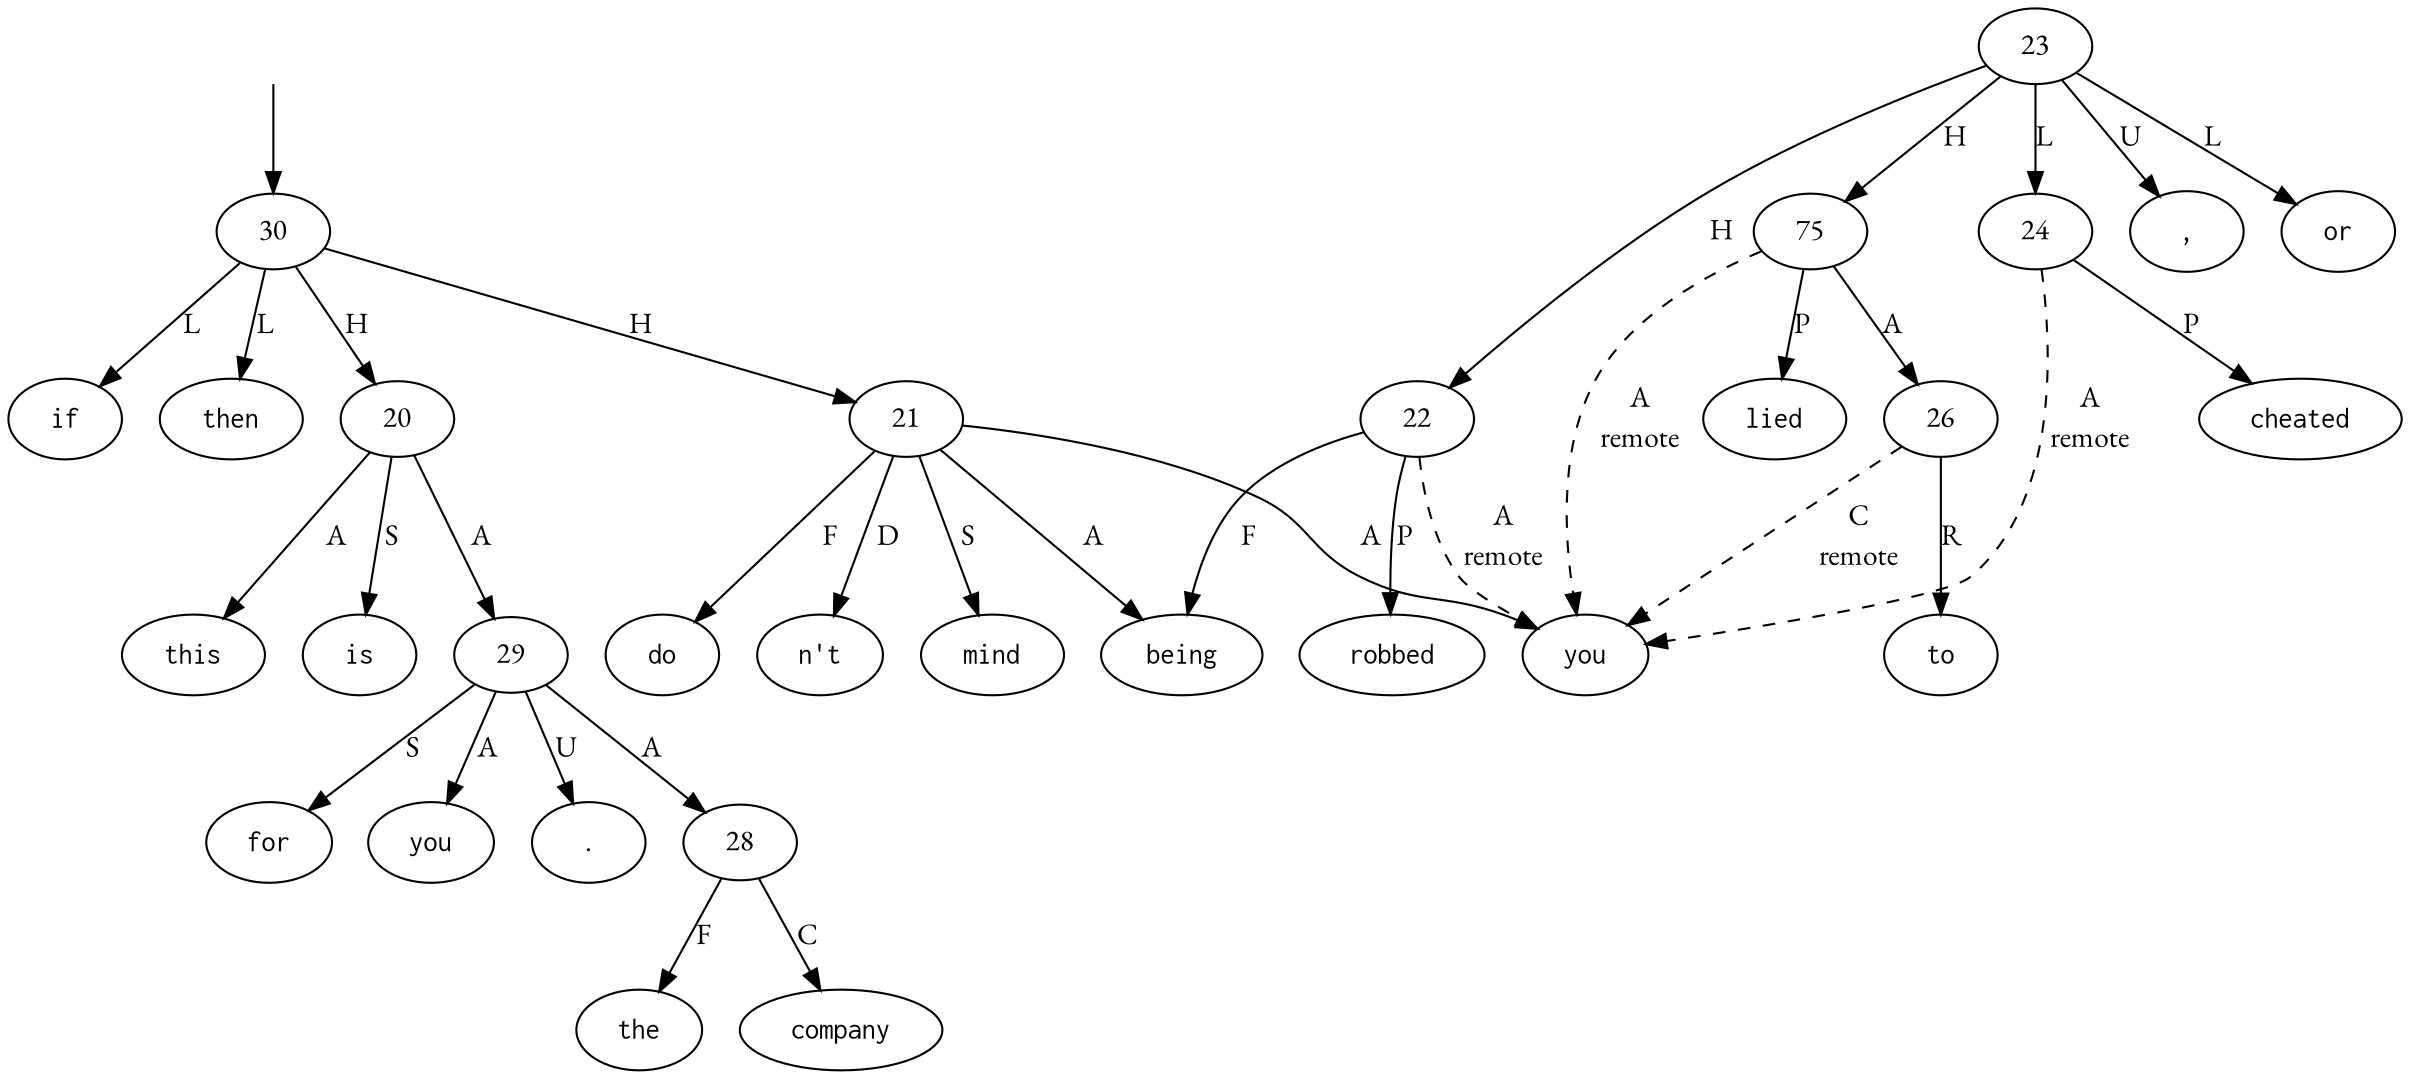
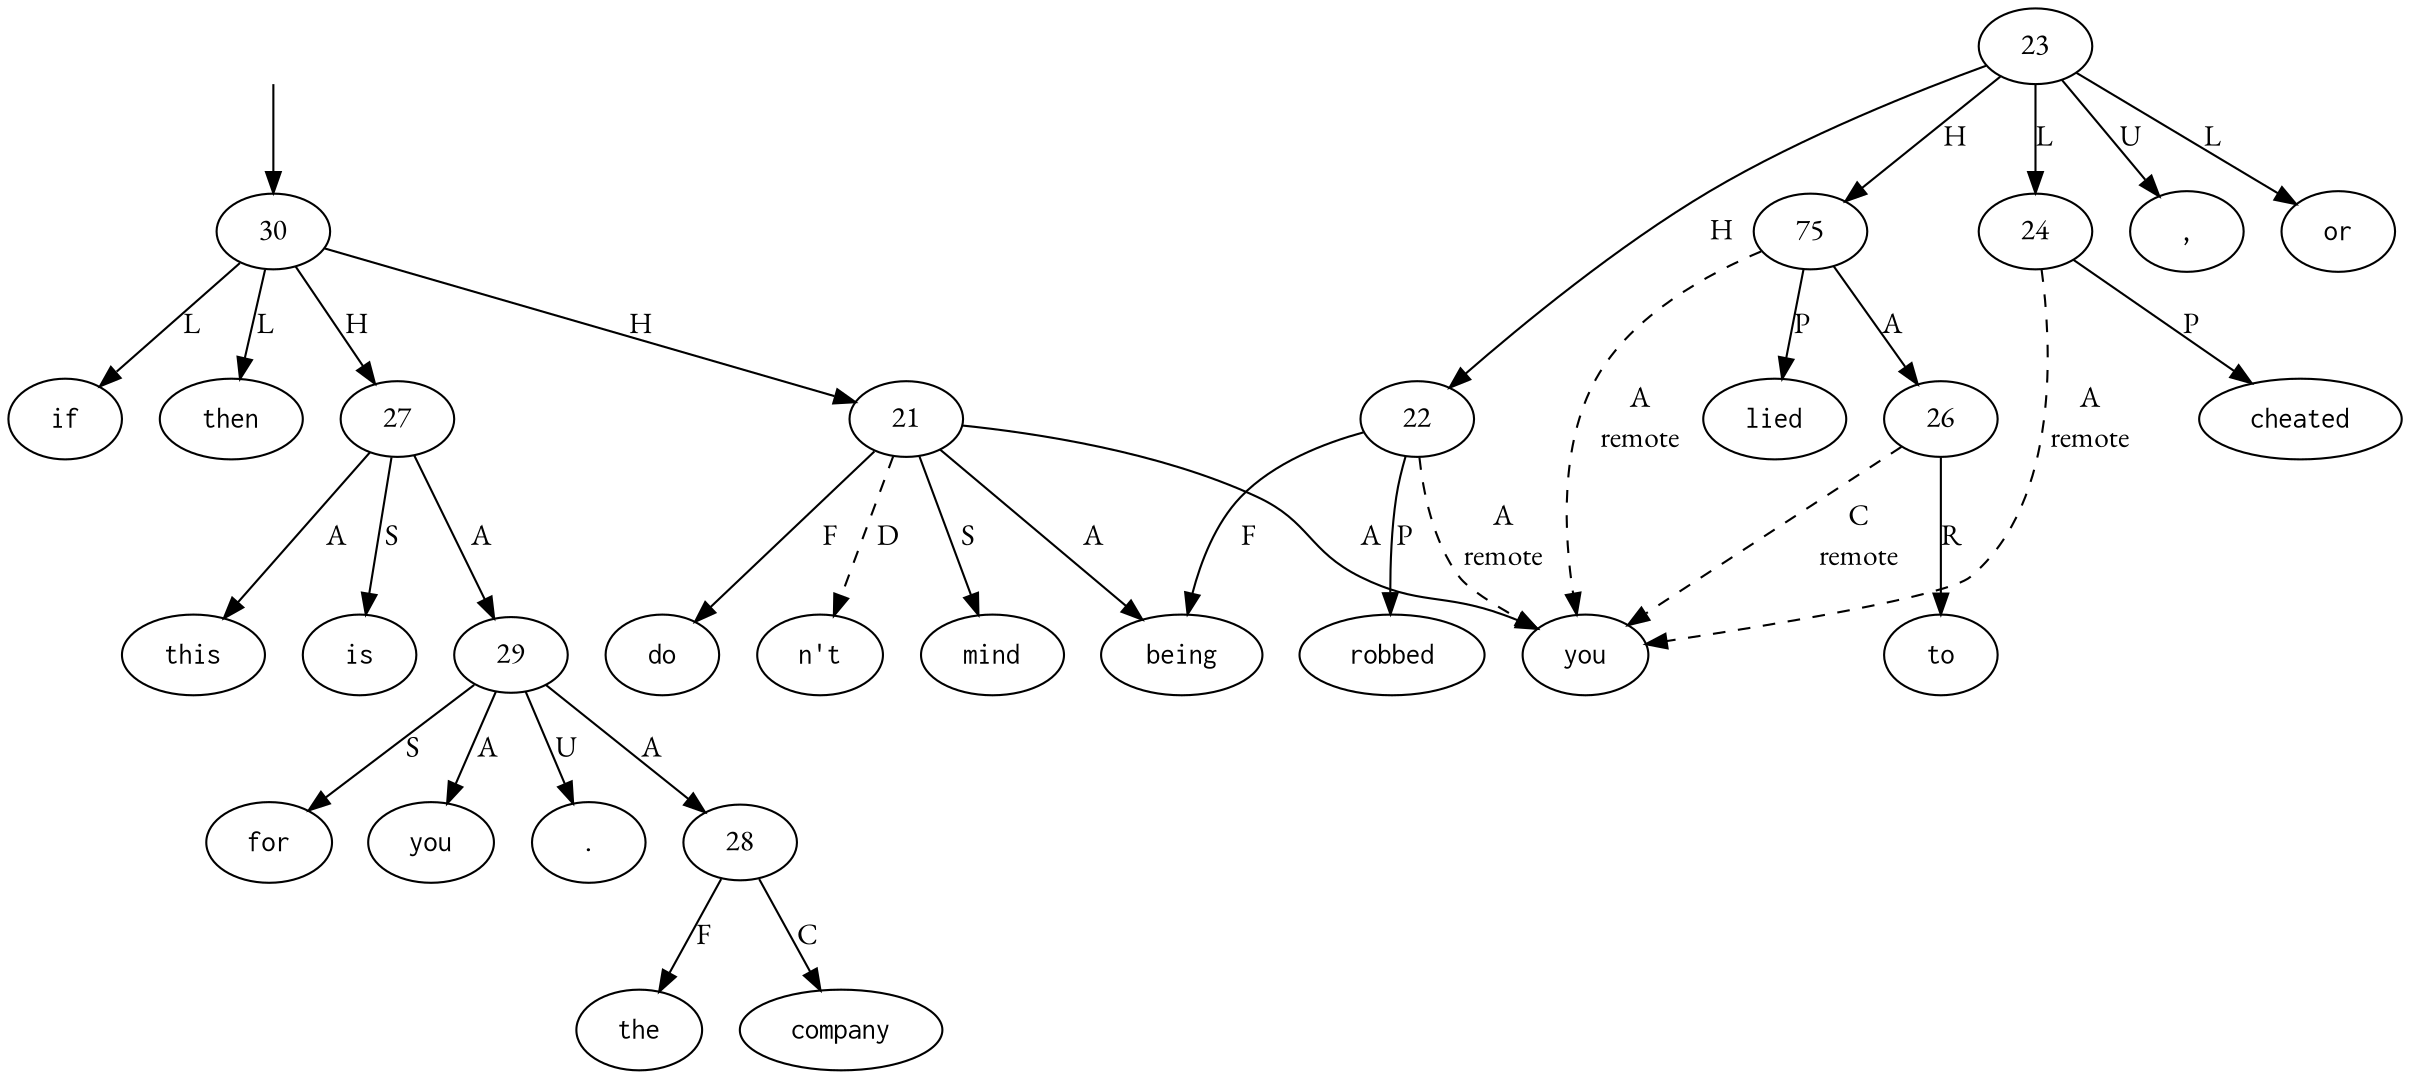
(397, 419) -> (397, 419)
(867, 526) -> (867, 526)
